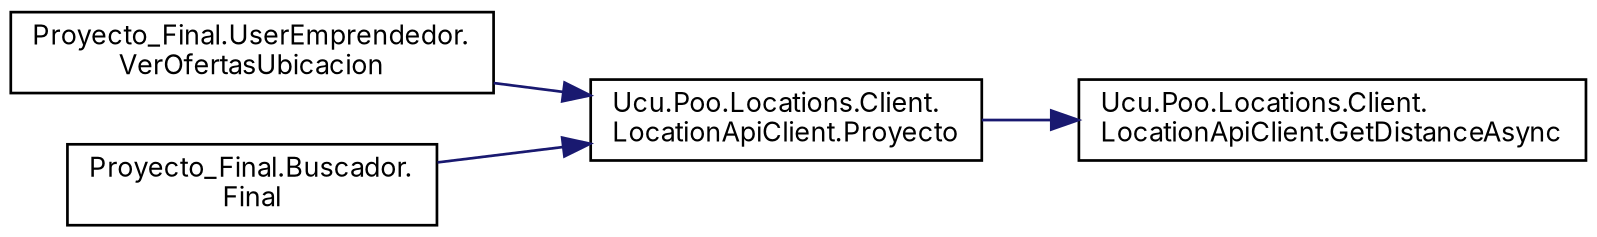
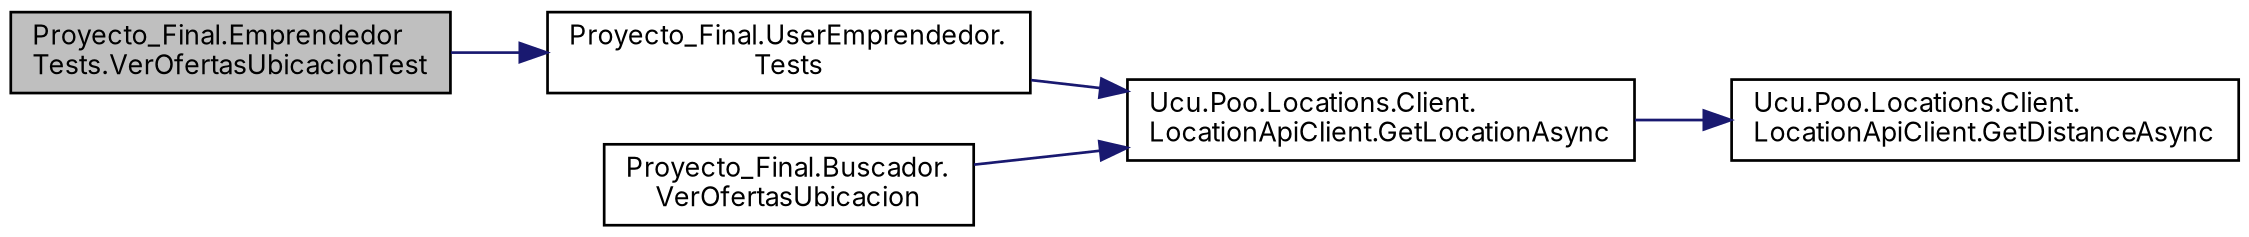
none -> (231, 53)
(252, 53) -> (789, 53)
(786, 120) -> (1381, 120)
(252, 185) -> (789, 185)
